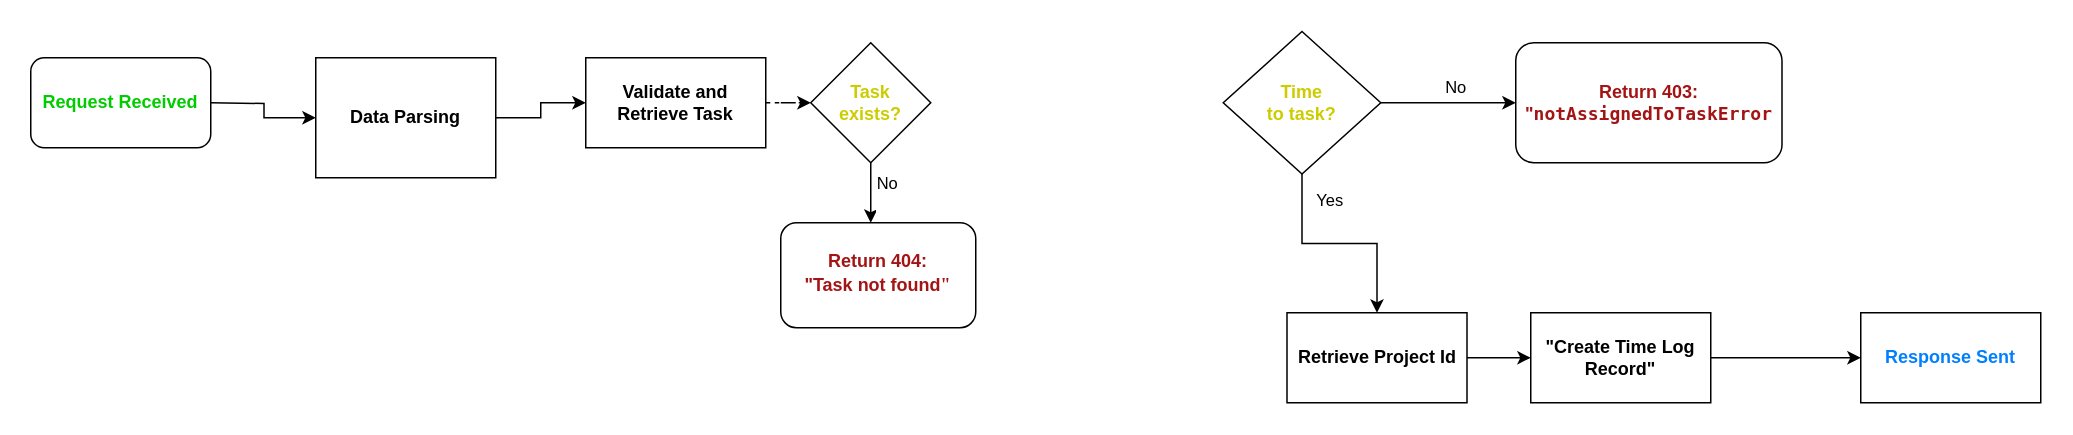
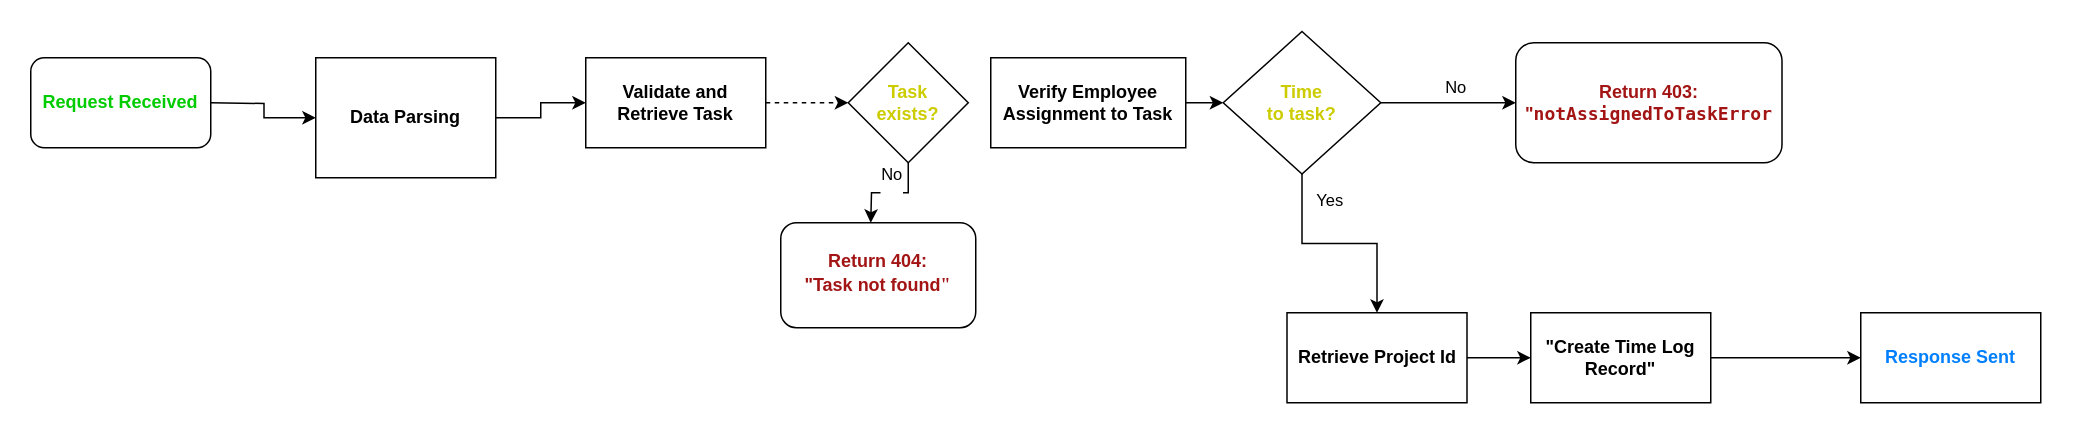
(871, 103) -> (908, 103)
none -> (1088, 103)
none -> (1210, 103)
